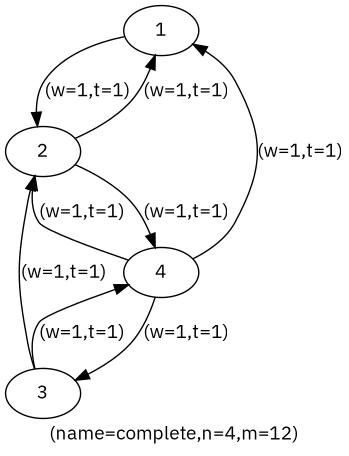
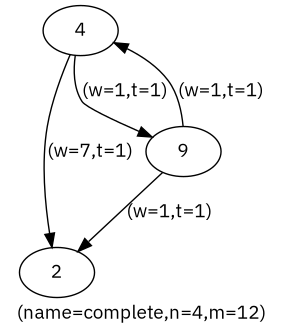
(161, 31) -> none
(120, 192) -> none
(82, 212) -> (90, 152)
(43, 393) -> (184, 152)
